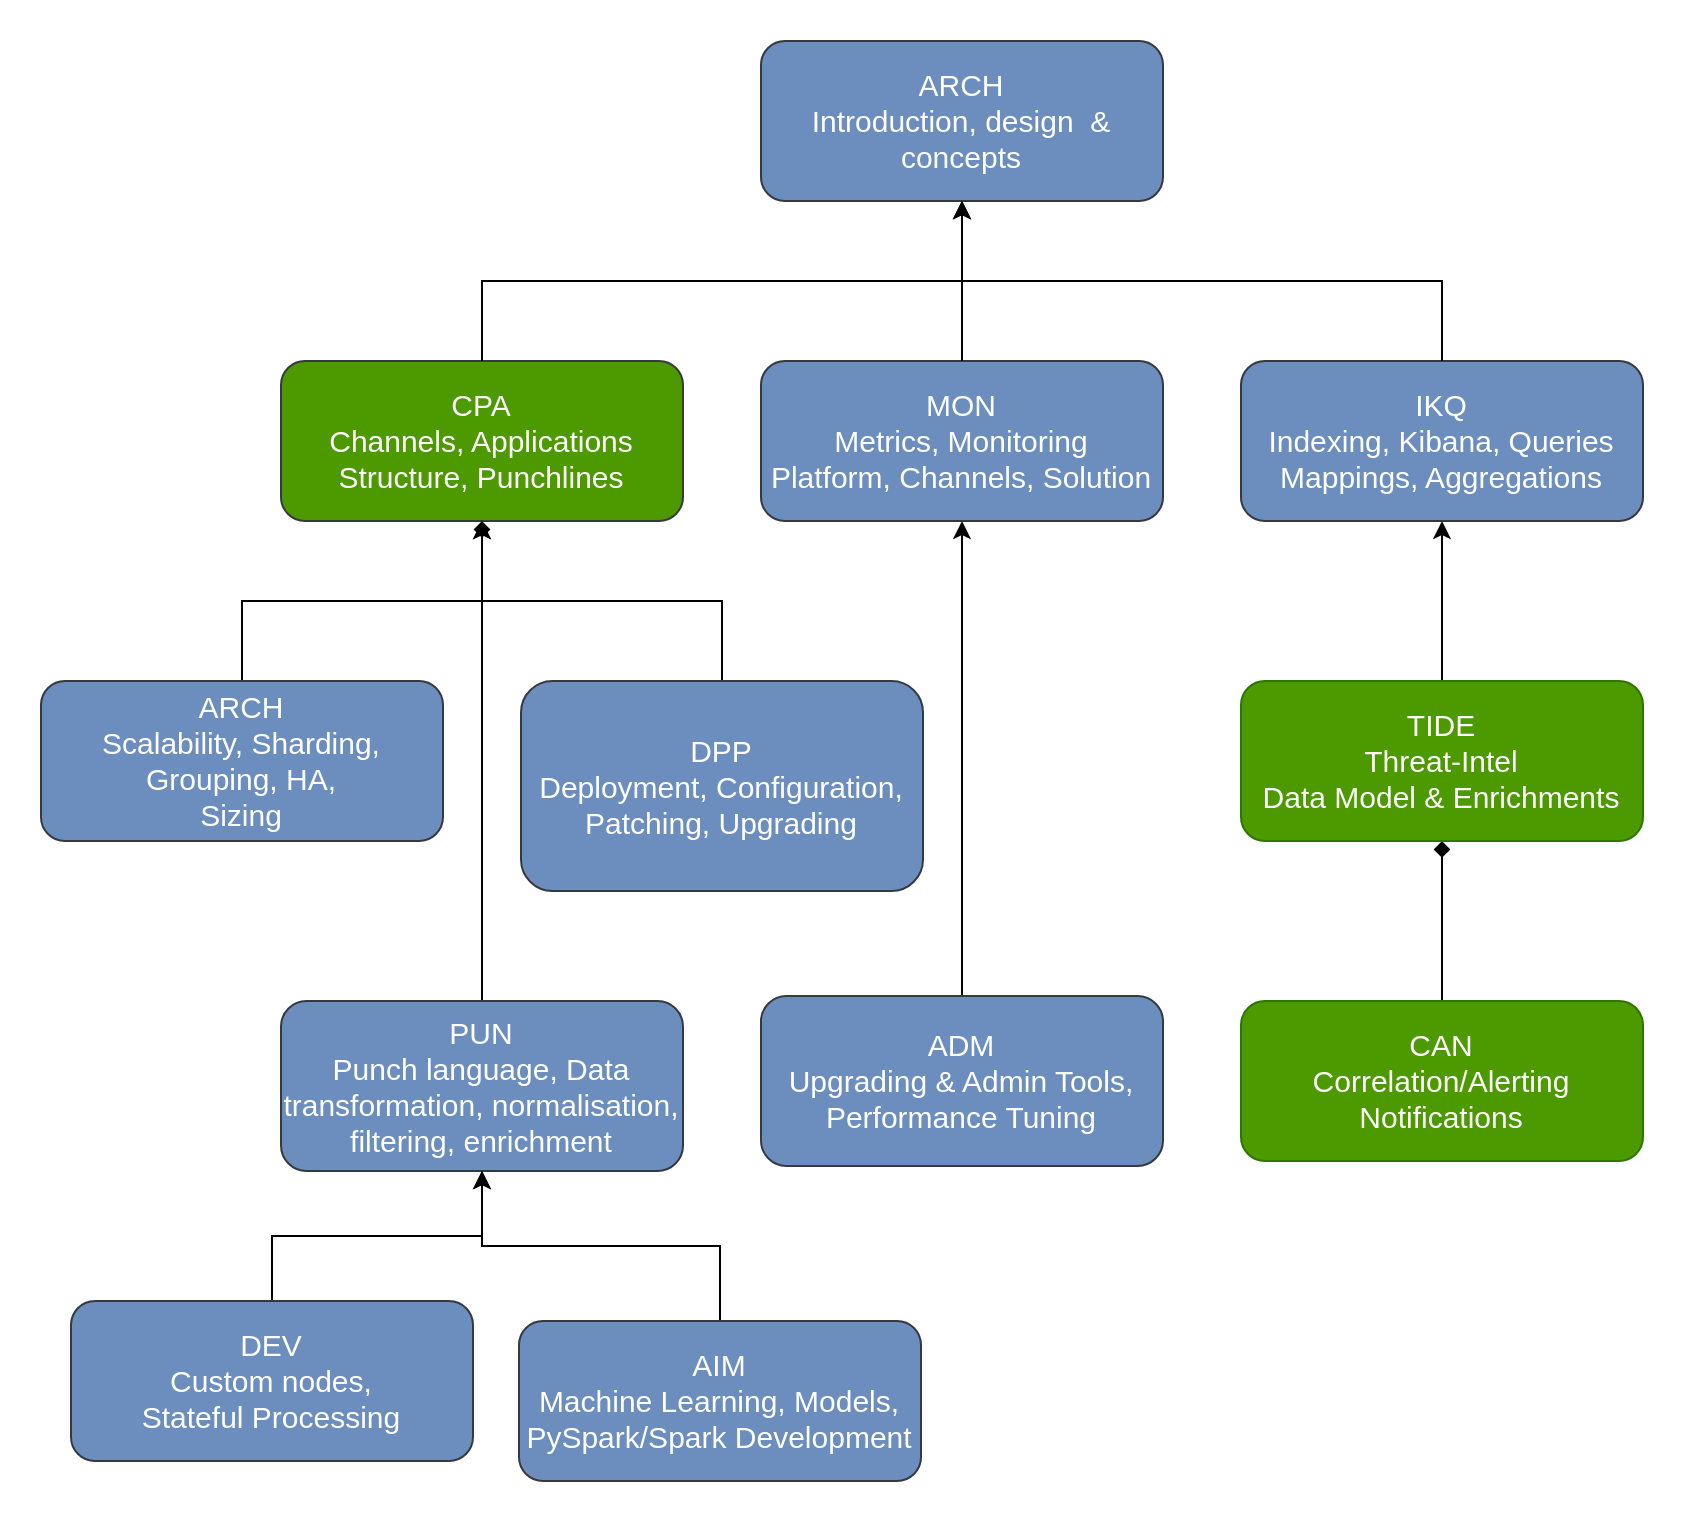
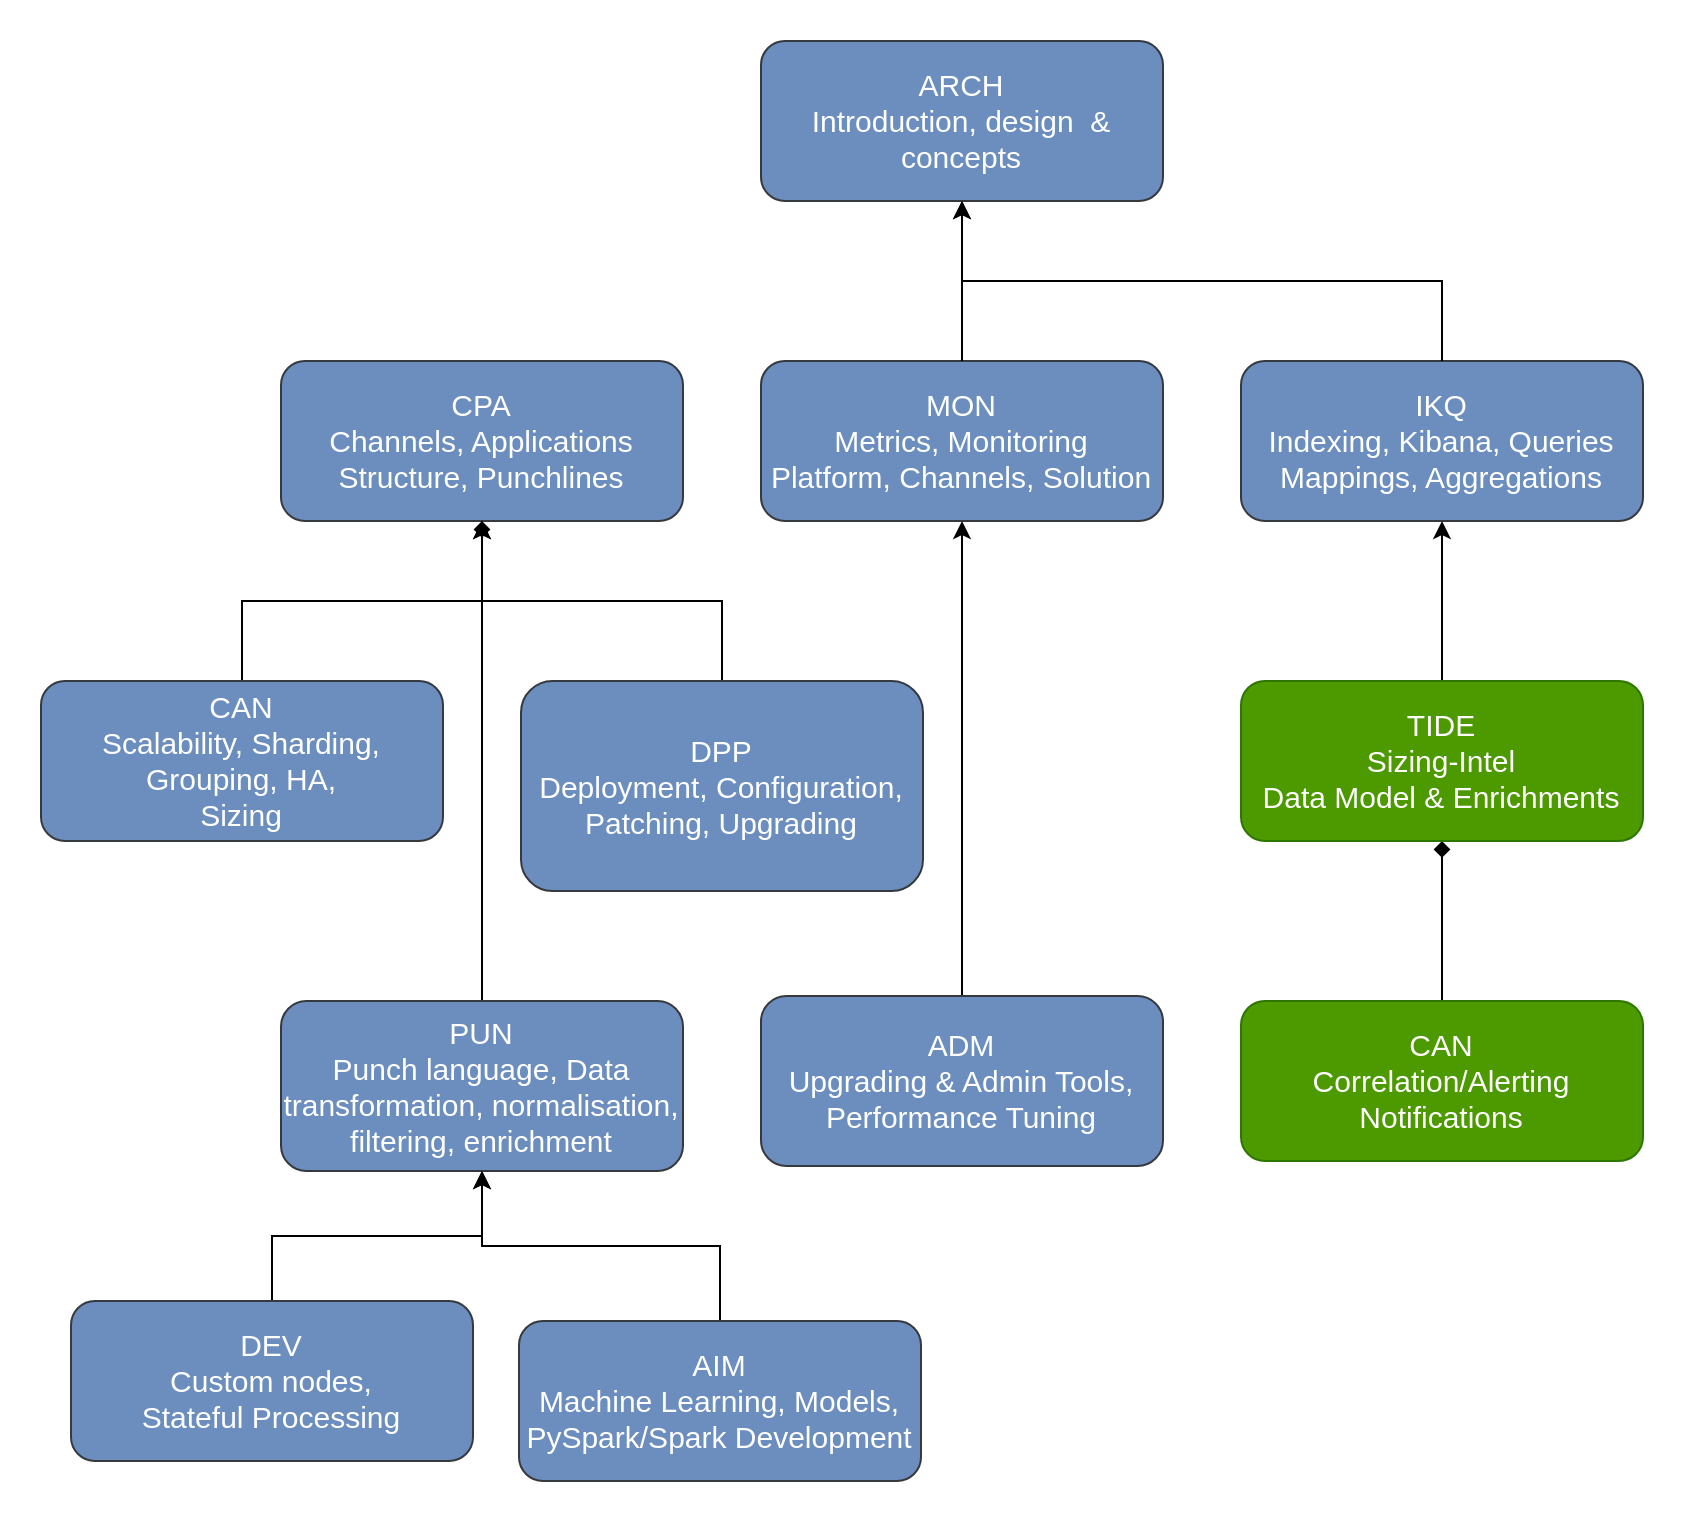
(680, 281) -> none
(482, 441) -> (482, 441)
(242, 761) -> (242, 761)
(1442, 761) -> (1442, 761)
